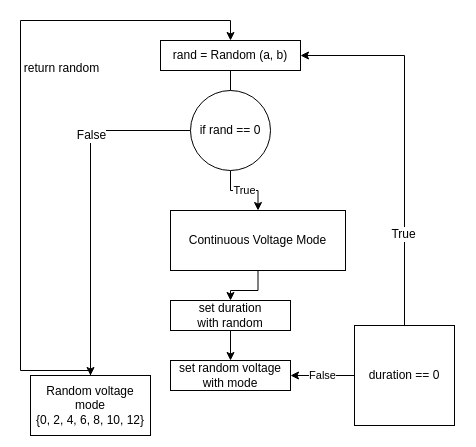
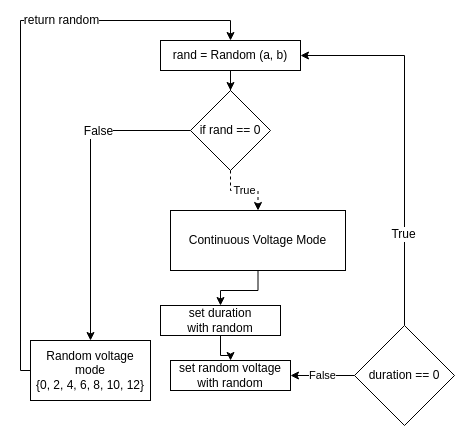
(231, 86) -> (231, 82)
(231, 131) -> (231, 131)
(231, 182) -> (231, 182)
(231, 316) -> (221, 321)
(231, 376) -> (231, 376)
(405, 376) -> (405, 376)
(91, 406) -> (91, 371)
